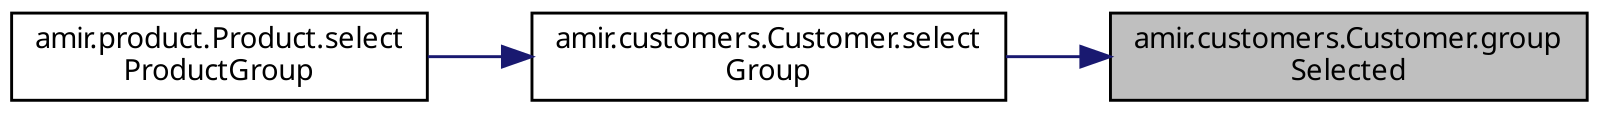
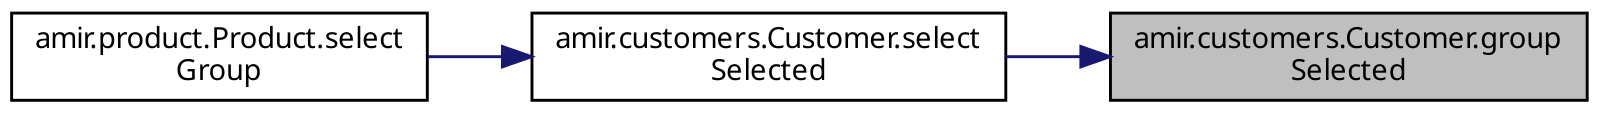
(219, 57) -> (219, 57)
(769, 57) -> (769, 57)
